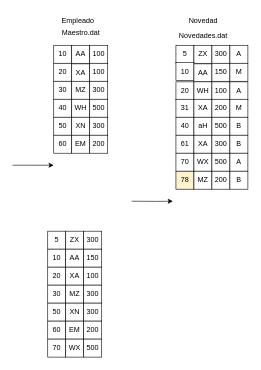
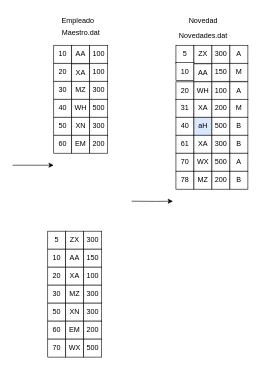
(203, 126) -> (203, 126)
(185, 180) -> (185, 180)
